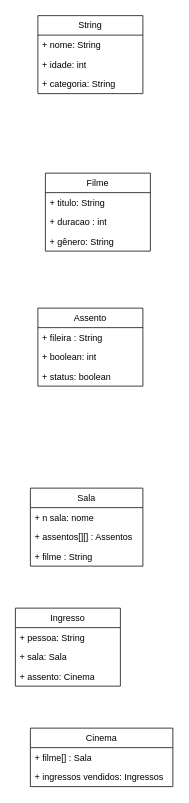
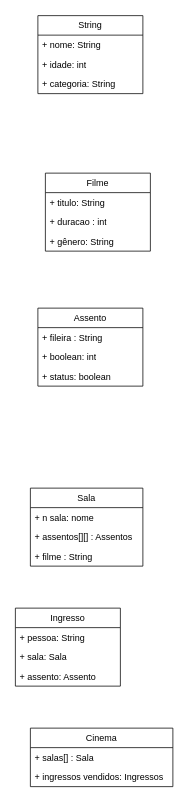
(58, 677) -> (62, 677)
(67, 758) -> (68, 758)
